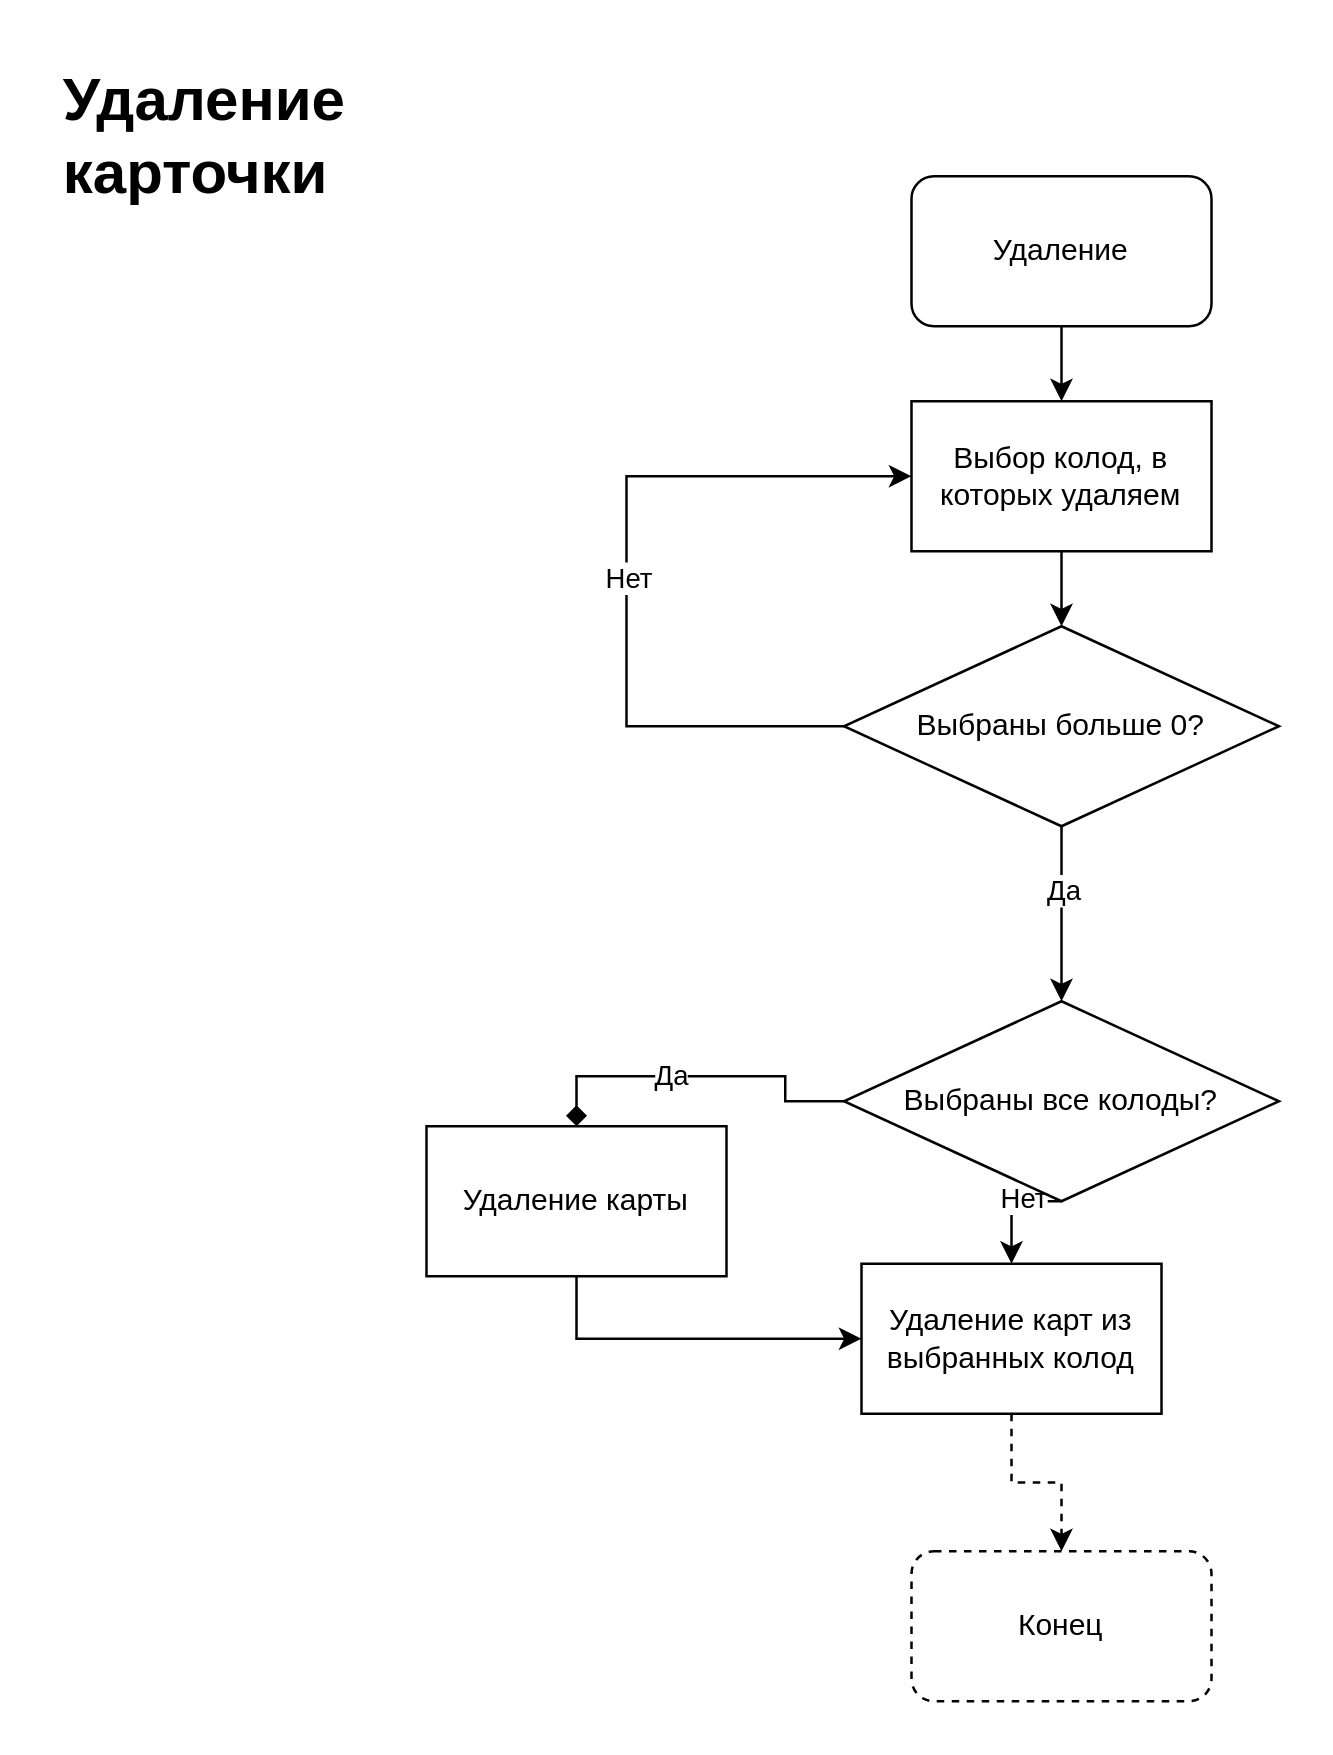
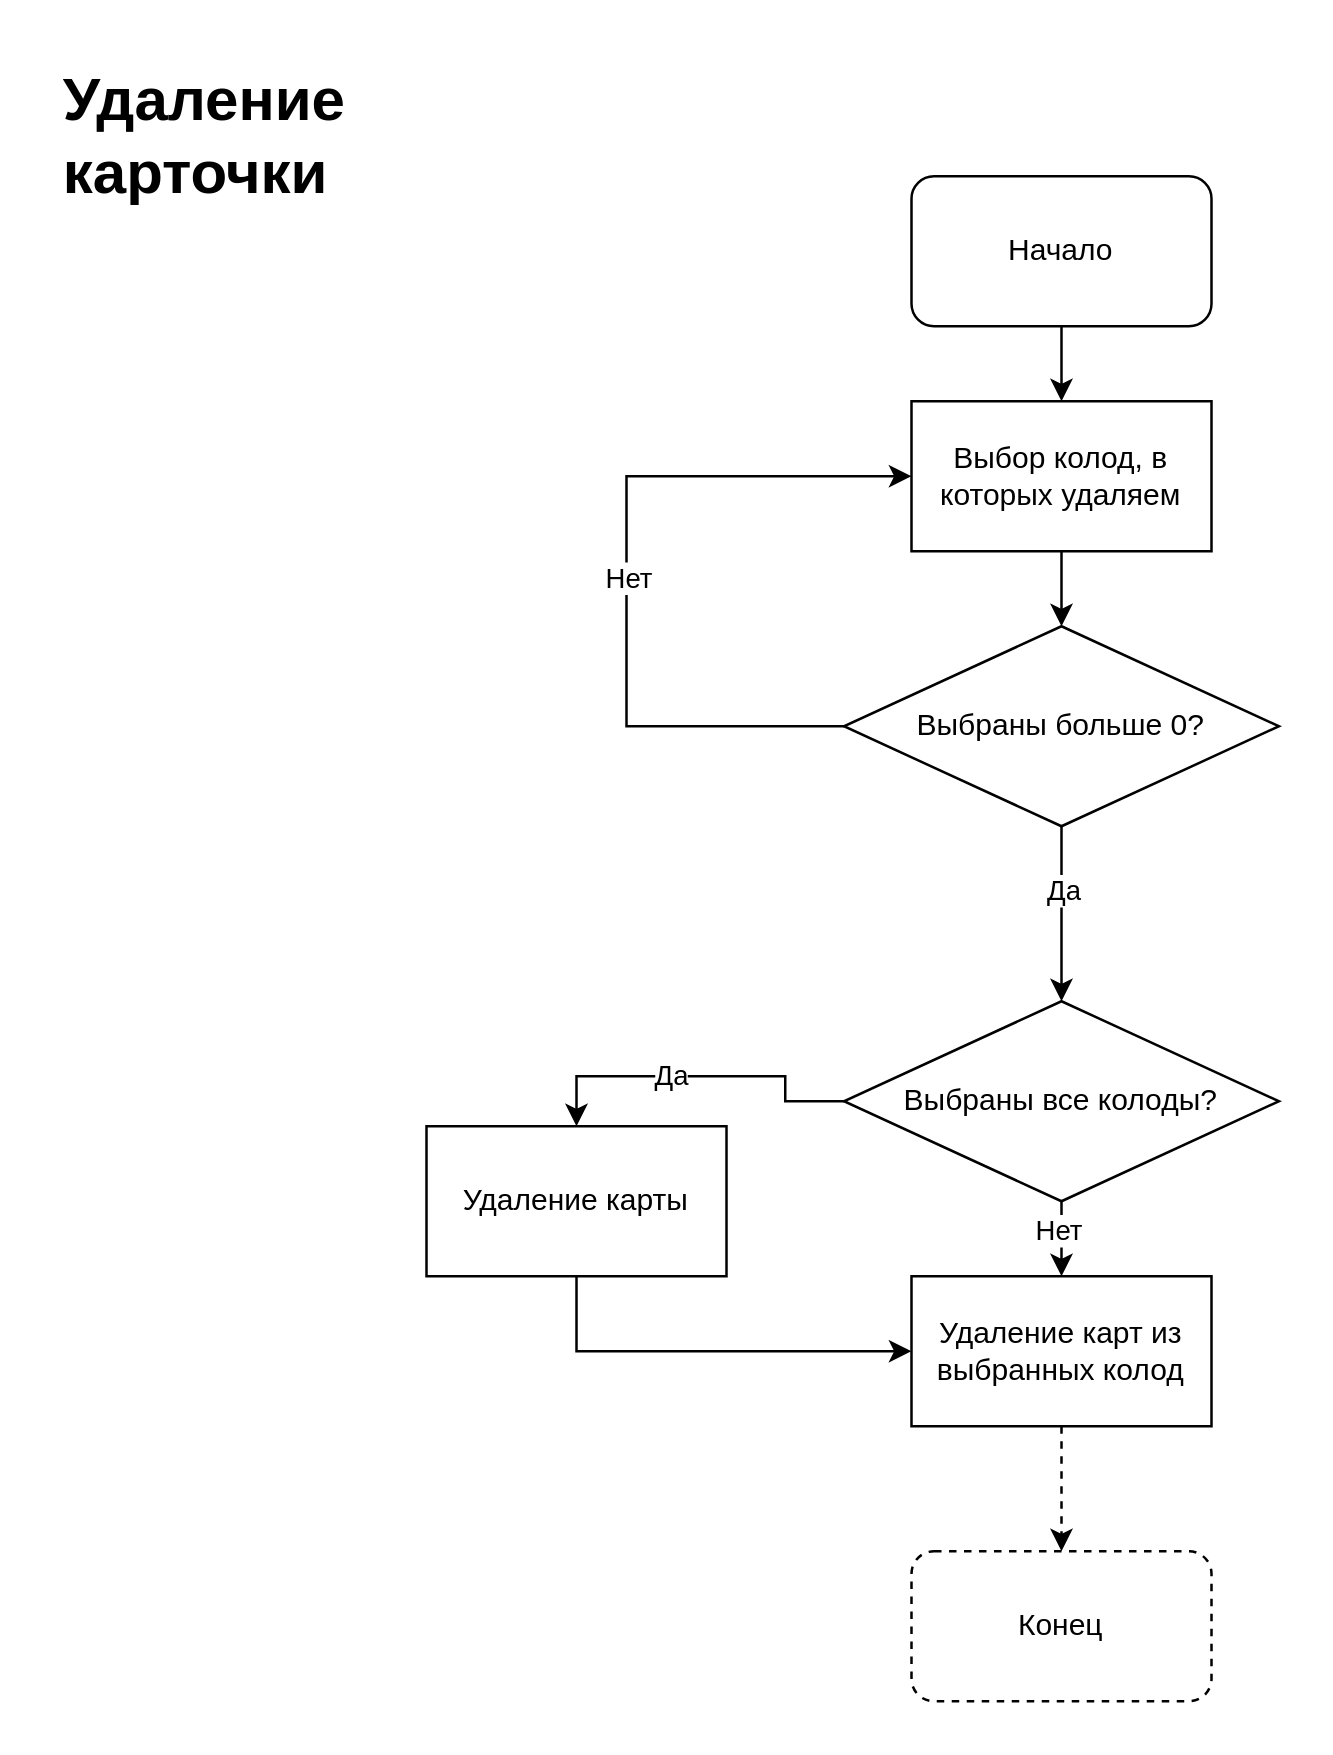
(1061, 251) -> (1061, 251)
(576, 1106) -> (576, 1107)
(1011, 1339) -> (1061, 1351)
